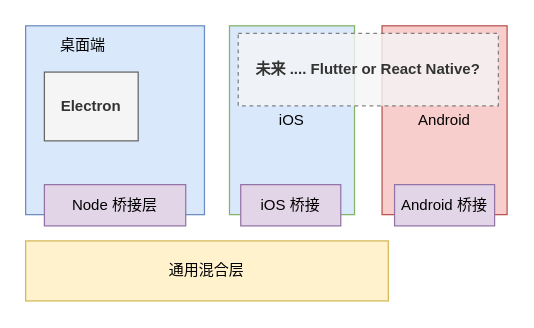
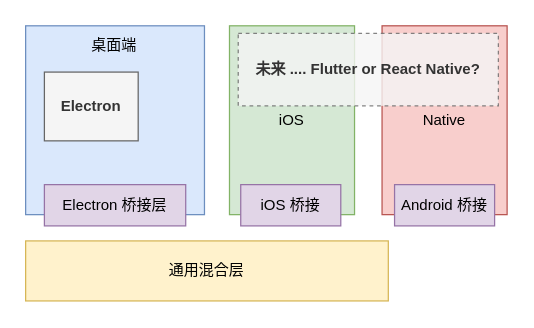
(83, 46) -> (114, 46)
(292, 120) -> (292, 120)
(444, 121) -> (444, 121)
(115, 206) -> (115, 206)
